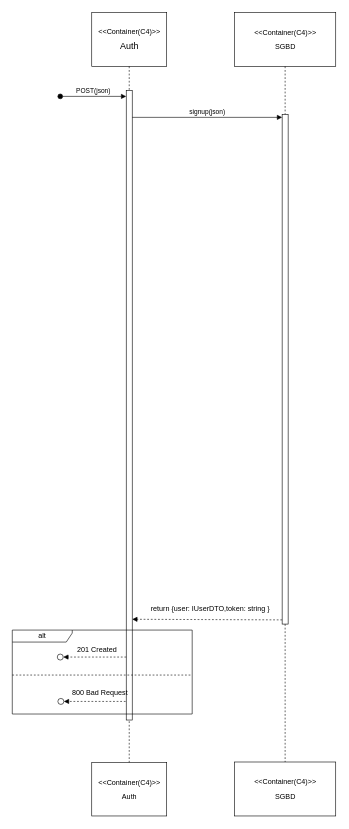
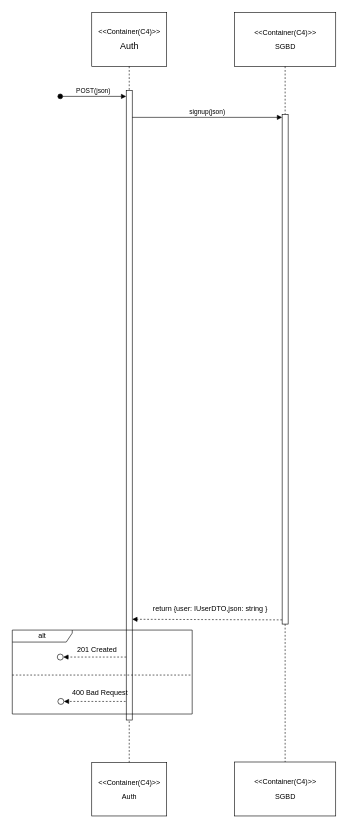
(211, 609) -> (211, 609)
(100, 693) -> (100, 693)
